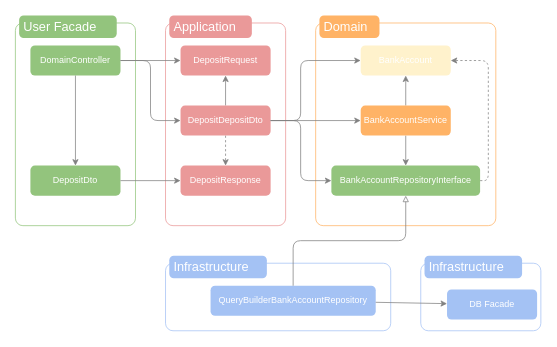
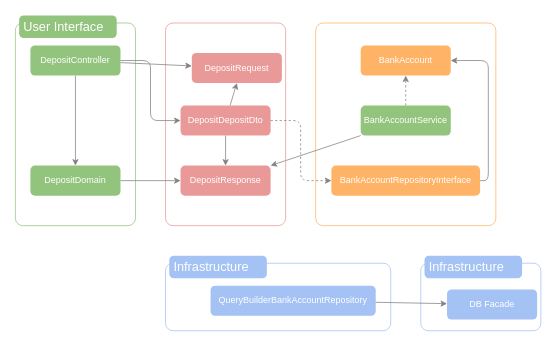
(61, 27) -> (72, 27)
(210, 27) -> none
(349, 27) -> none
(75, 60) -> (75, 60)
(225, 60) -> (237, 68)
(405, 60) -> (405, 60)
(301, 64) -> none
(405, 93) -> (405, 93)
(488, 111) -> (488, 111)
(328, 120) -> none
(405, 120) -> (405, 120)
(225, 147) -> (225, 147)
(405, 147) -> (318, 150)
(300, 161) -> (300, 161)
(75, 180) -> (75, 180)
(405, 180) -> (405, 180)
(346, 240) -> none
